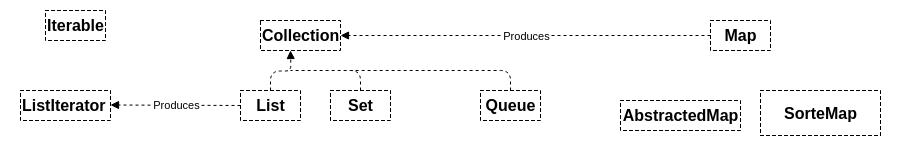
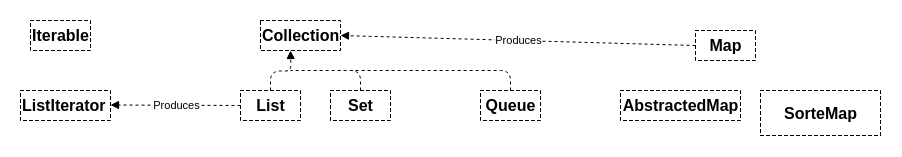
(76, 26) -> (61, 36)
(741, 36) -> (726, 46)
(681, 116) -> (681, 106)
